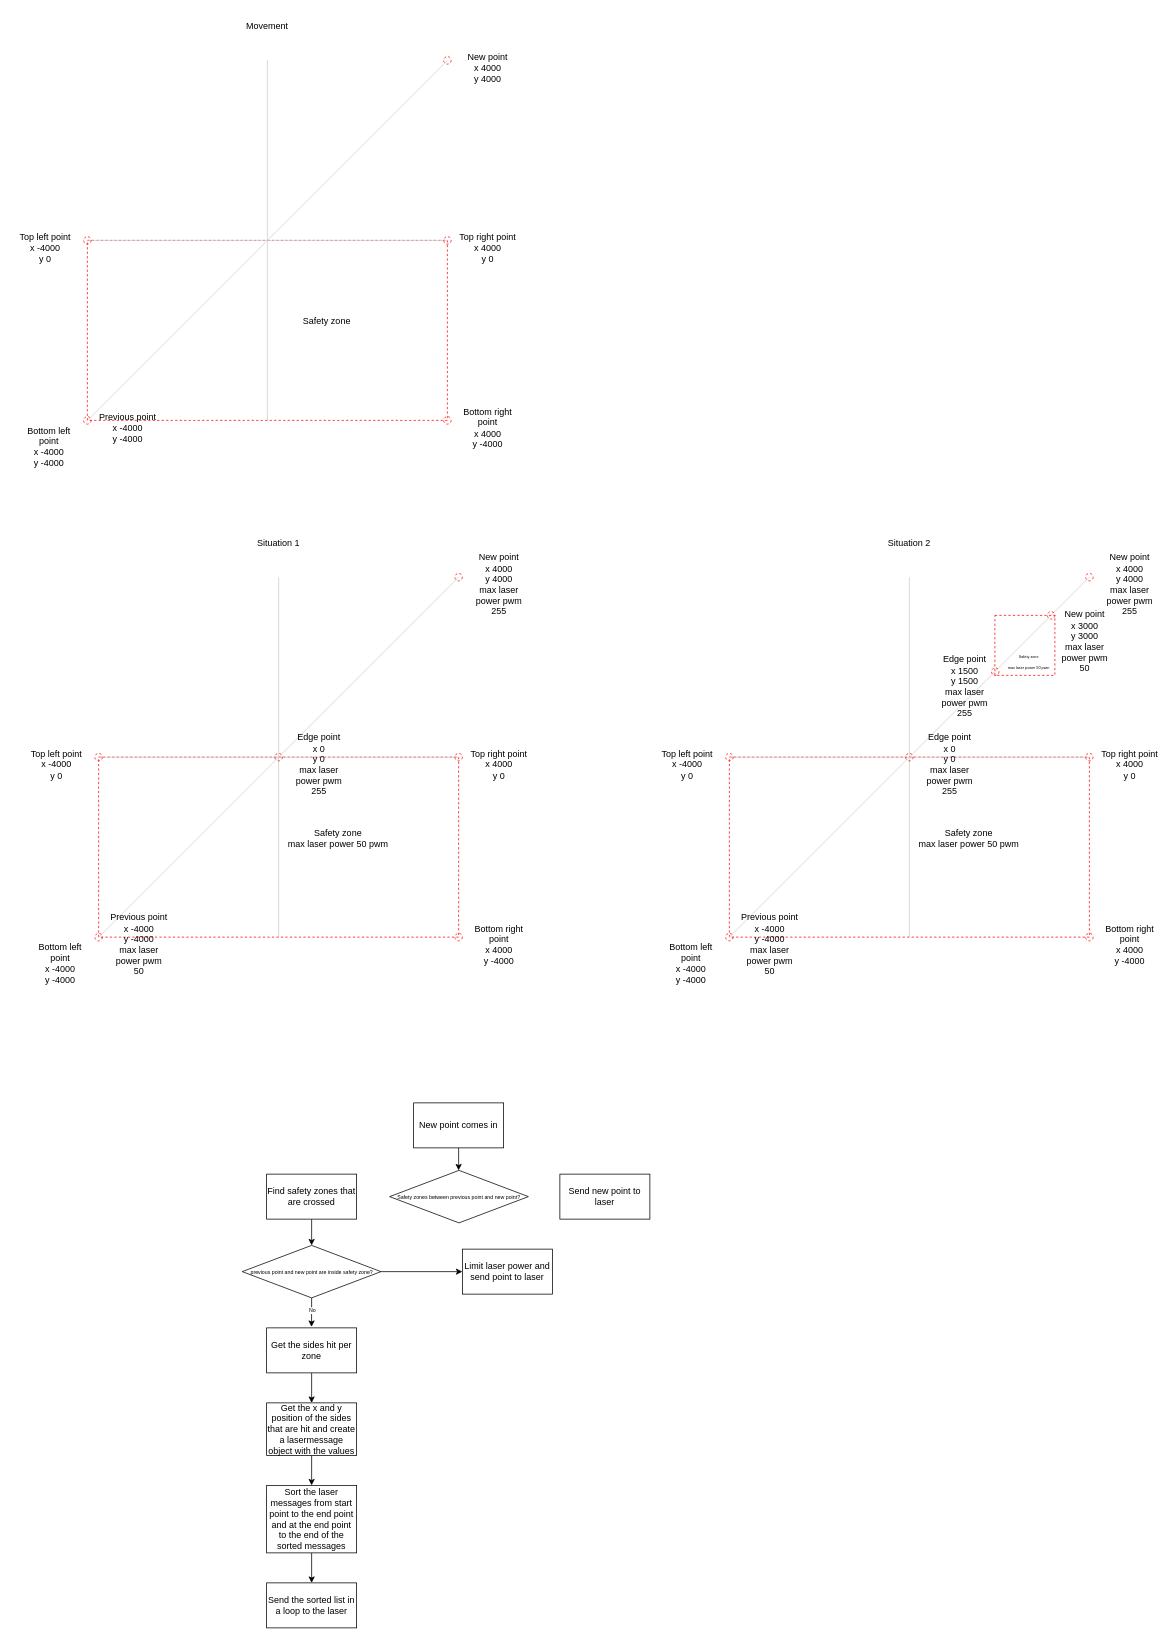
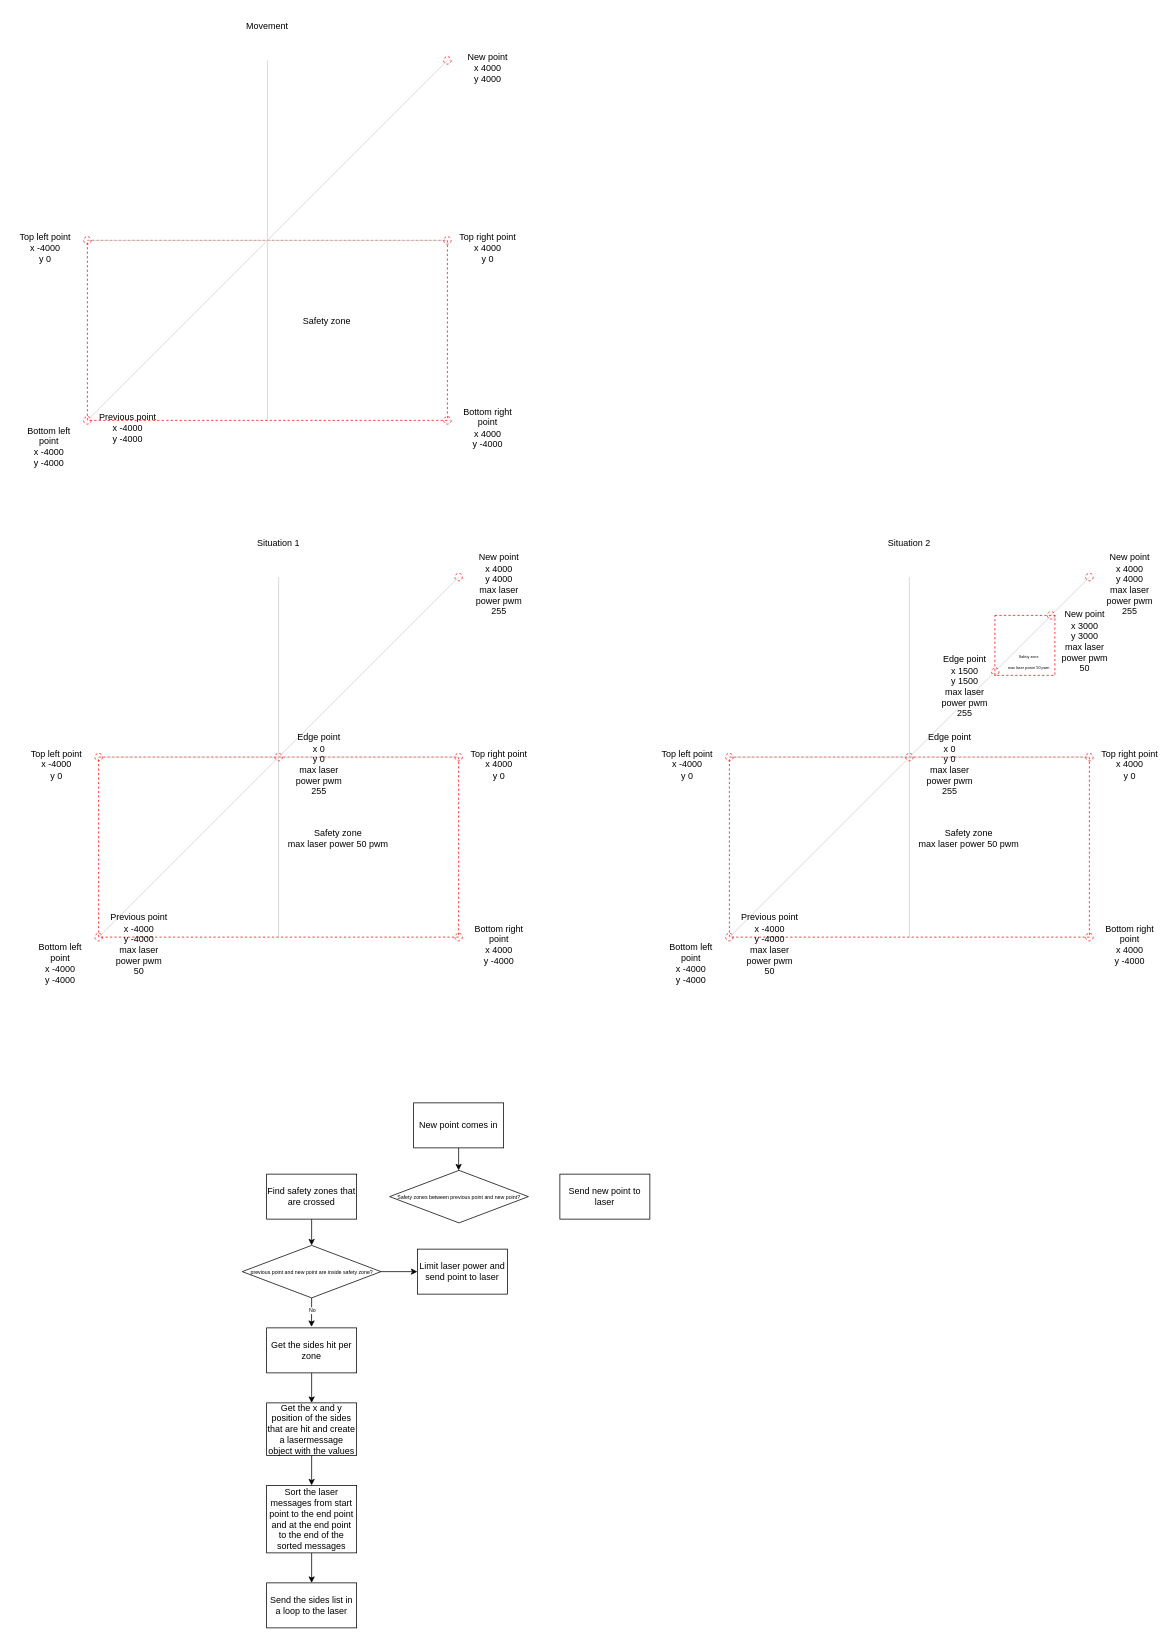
(507, 1272) -> (462, 1272)
(312, 1605) -> (312, 1605)
